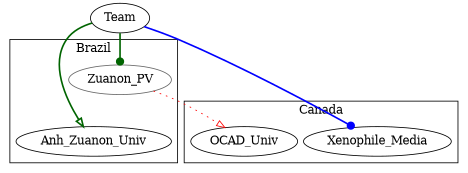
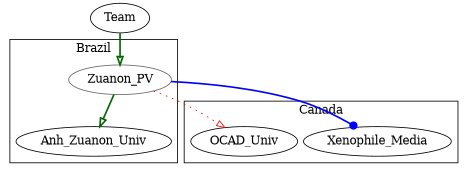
(120, 46) -> (120, 46)
(60, 65) -> (109, 107)
(248, 72) -> (263, 92)
